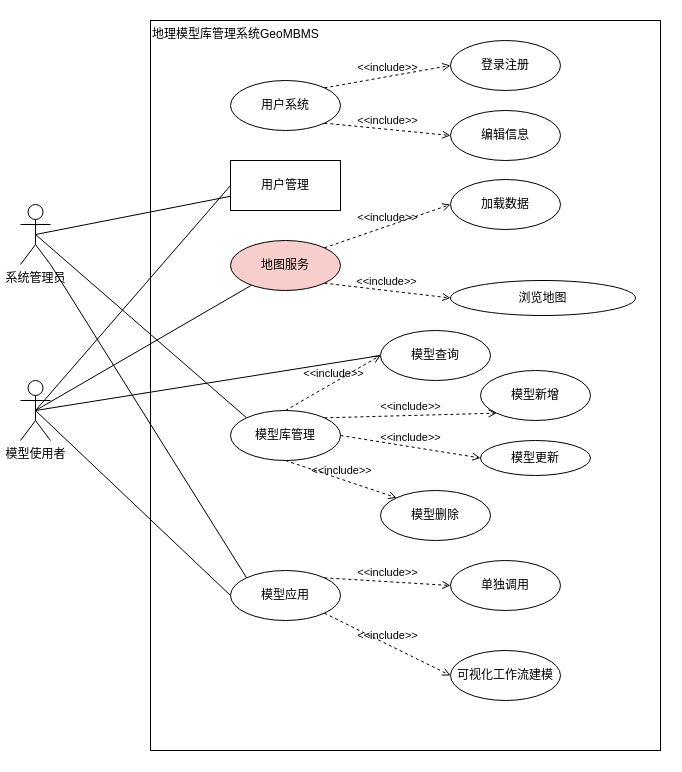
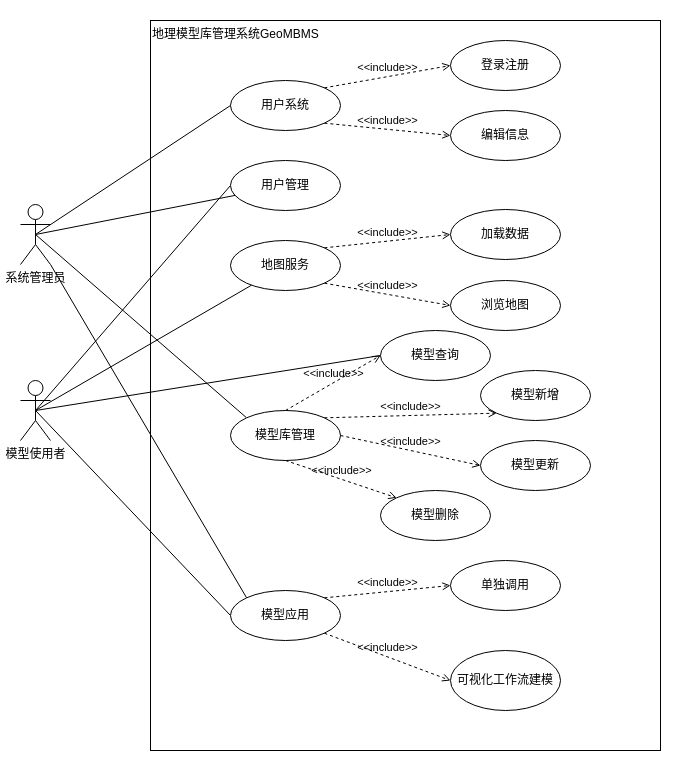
none -> (141, 165)
(286, 186) -> (286, 186)
(506, 205) -> (506, 235)
(286, 266) -> (286, 266)
(543, 298) -> (506, 306)
(536, 458) -> (536, 466)
(286, 596) -> (286, 616)
(506, 676) -> (506, 681)
